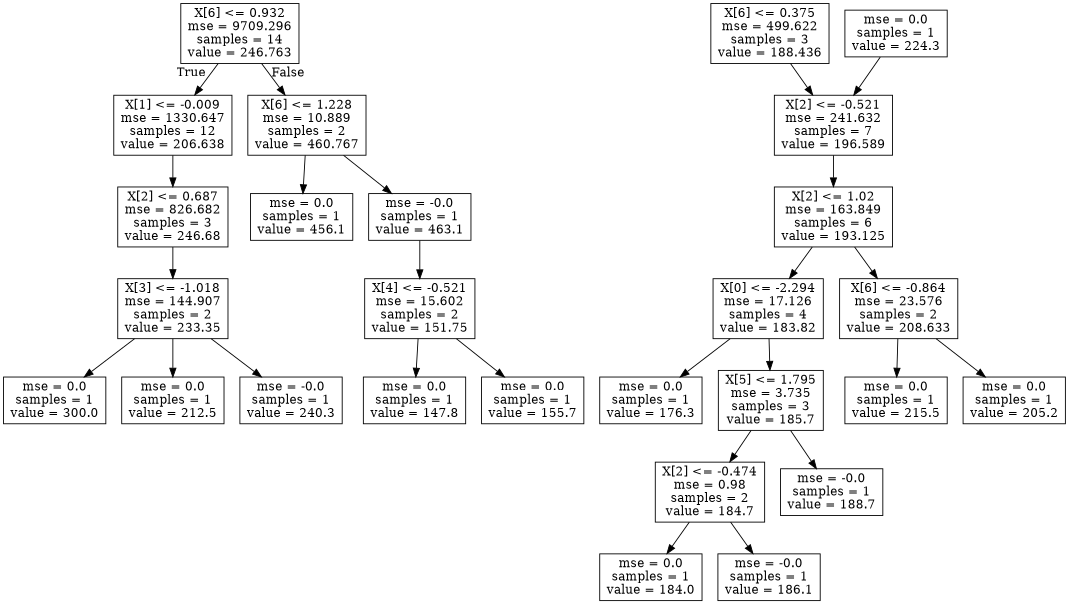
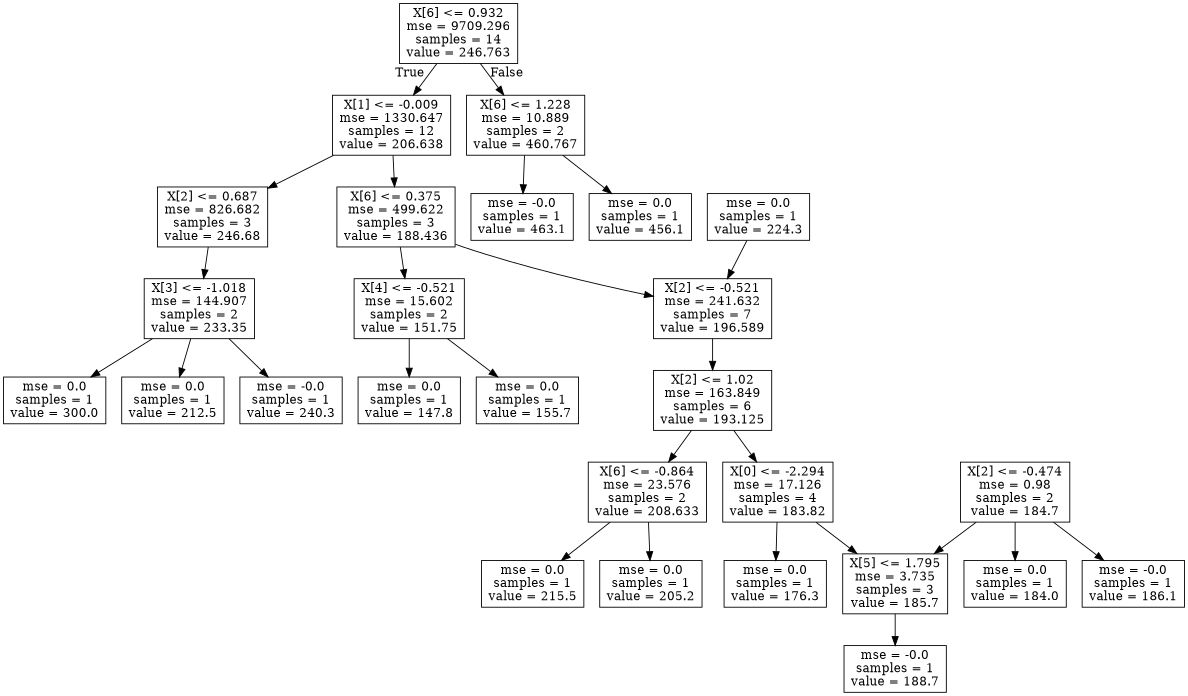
none -> (394, 167)
(420, 255) -> (402, 258)
(743, 442) -> (959, 535)
